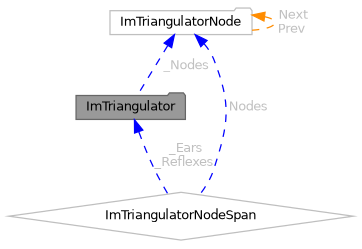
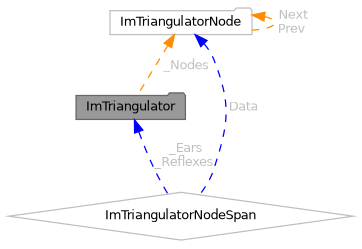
(153, 70) -> (153, 70)
(246, 107) -> (242, 107)
